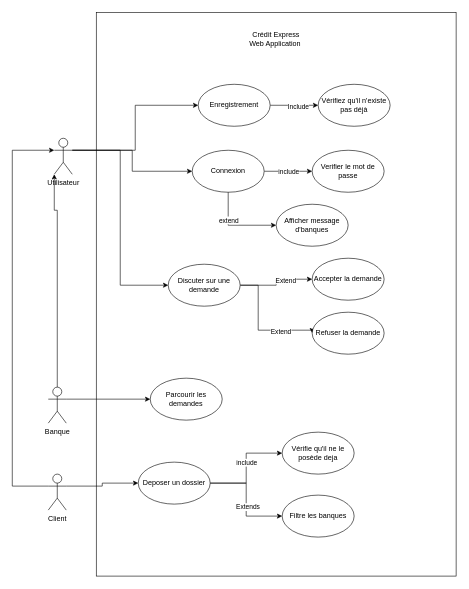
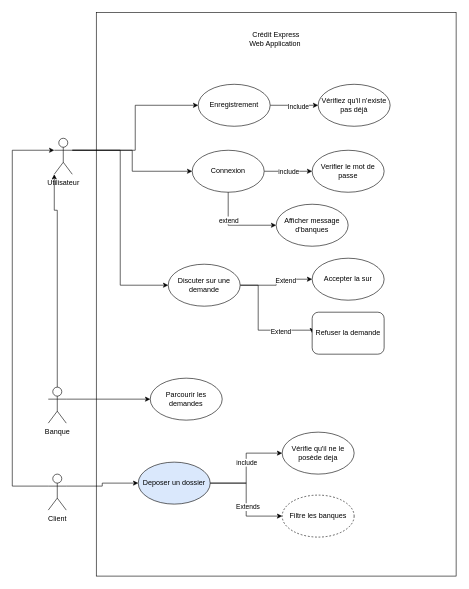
(348, 279) -> (348, 279)
(348, 333) -> (348, 333)
(174, 483) -> (174, 483)
(318, 516) -> (318, 516)
